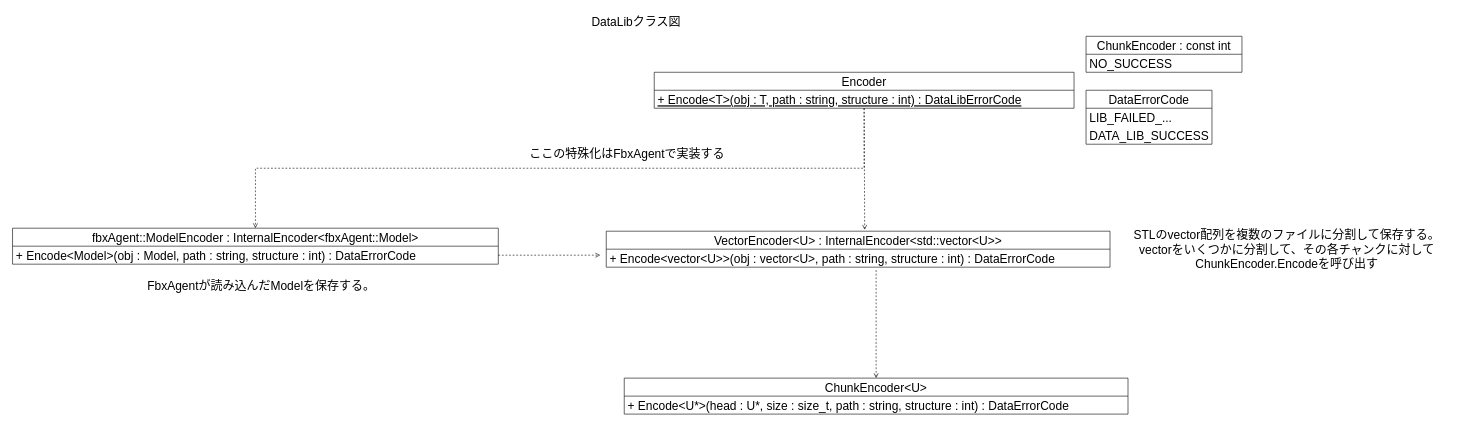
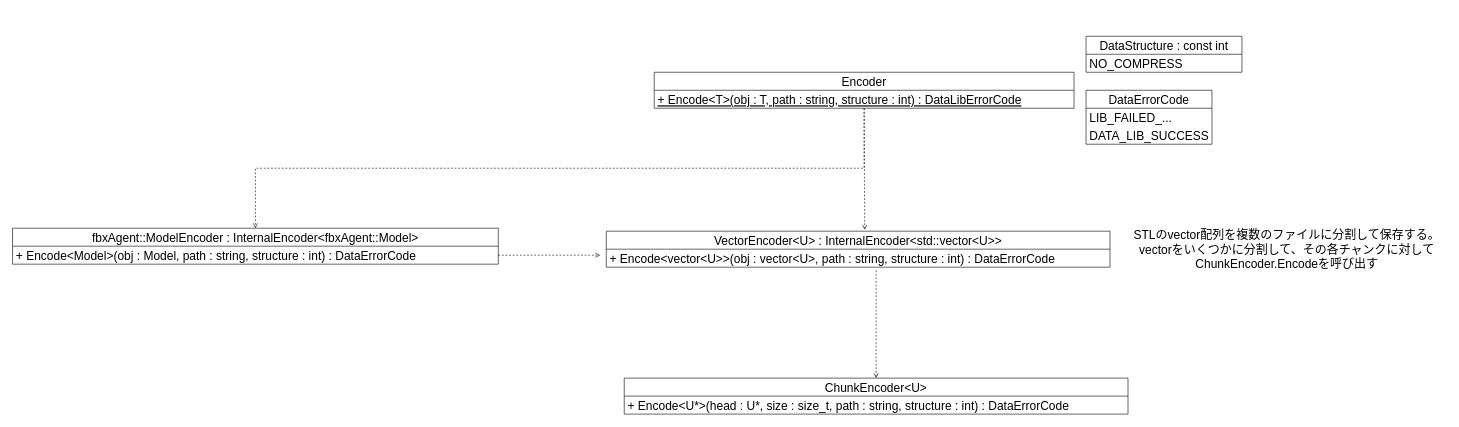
(636, 21) -> none
(1164, 46) -> (1164, 46)
(1123, 64) -> (1127, 64)
(627, 153) -> none
(261, 285) -> none
